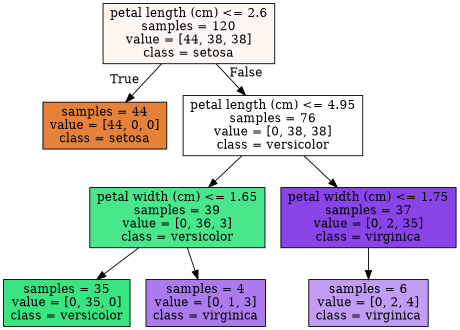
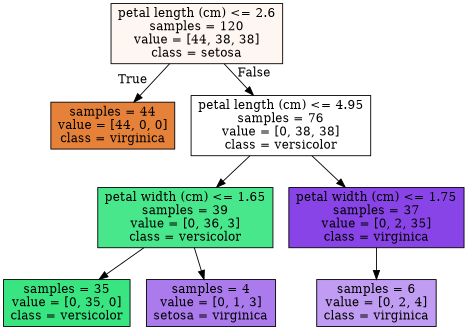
(105, 126) -> (113, 126)
(206, 303) -> (211, 303)
